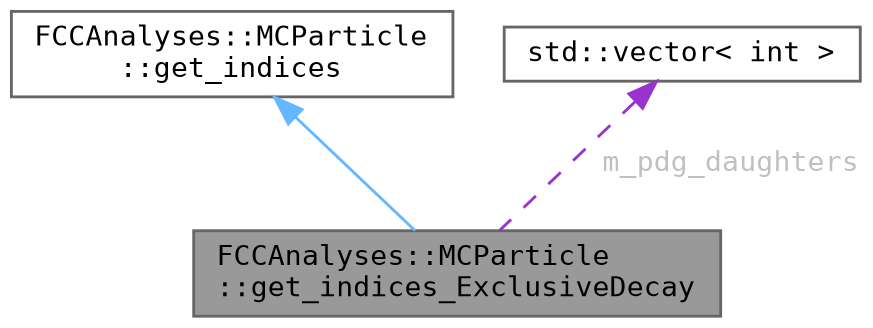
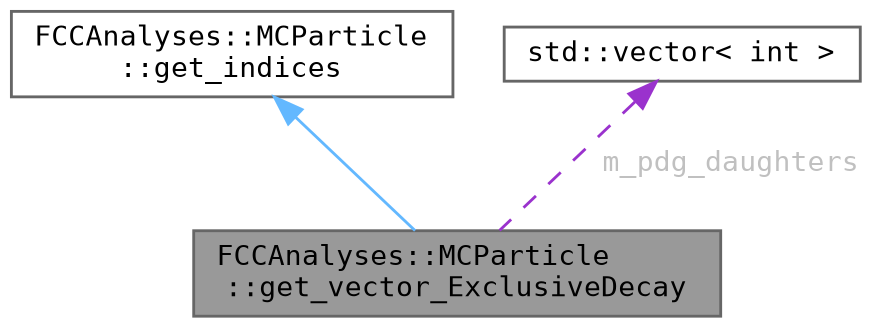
(457, 273) -> (457, 273)
